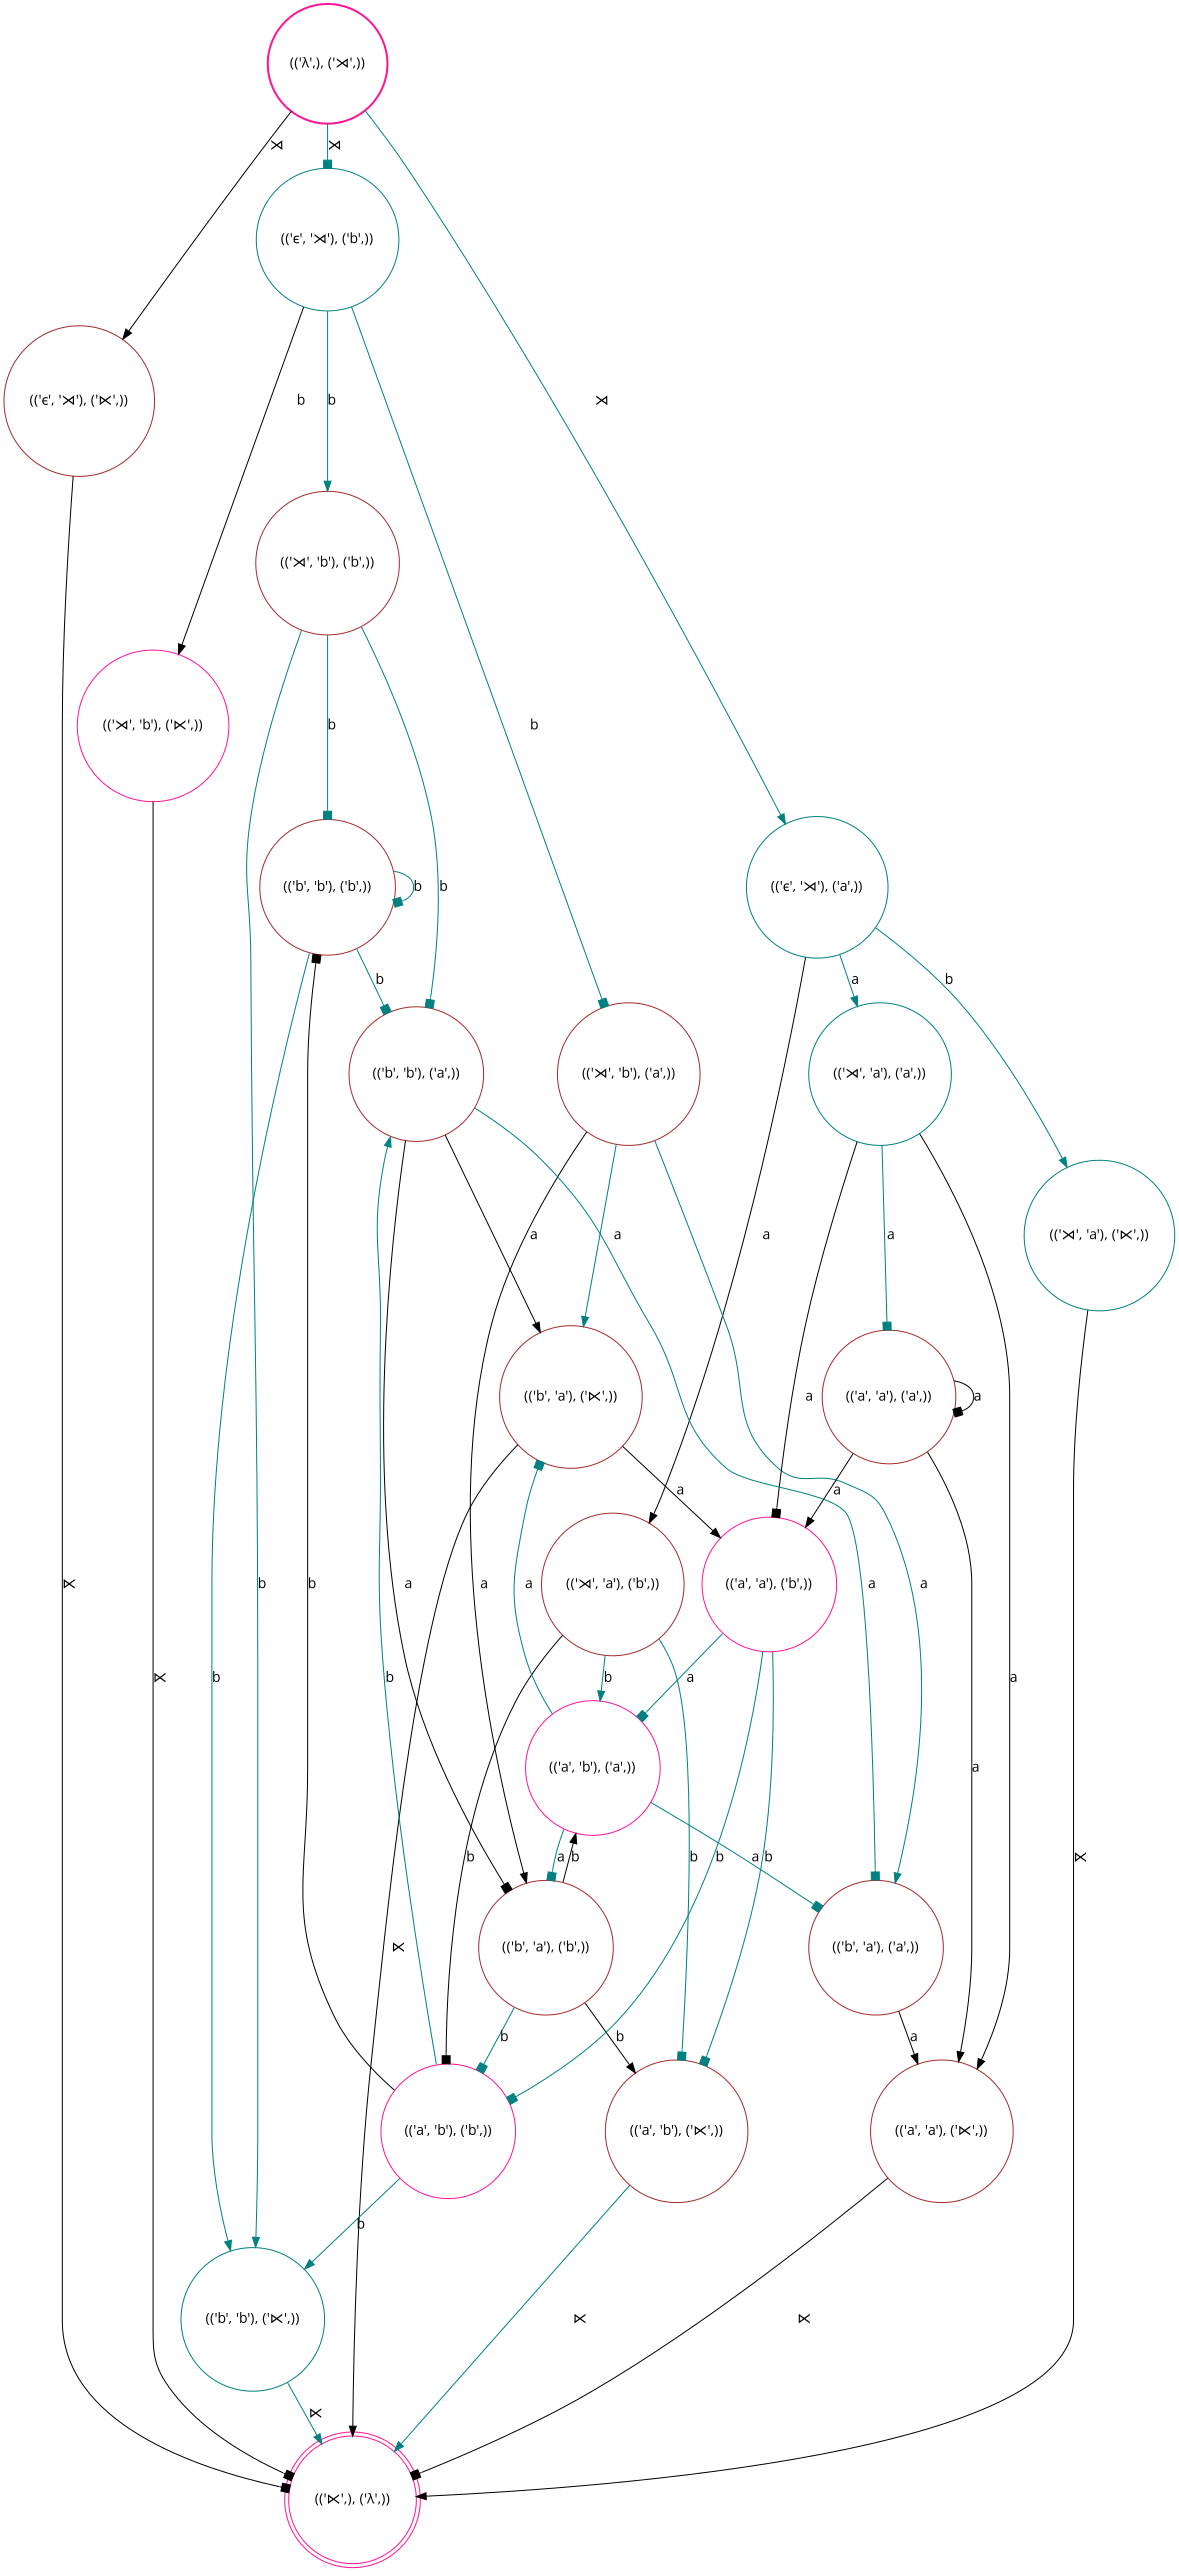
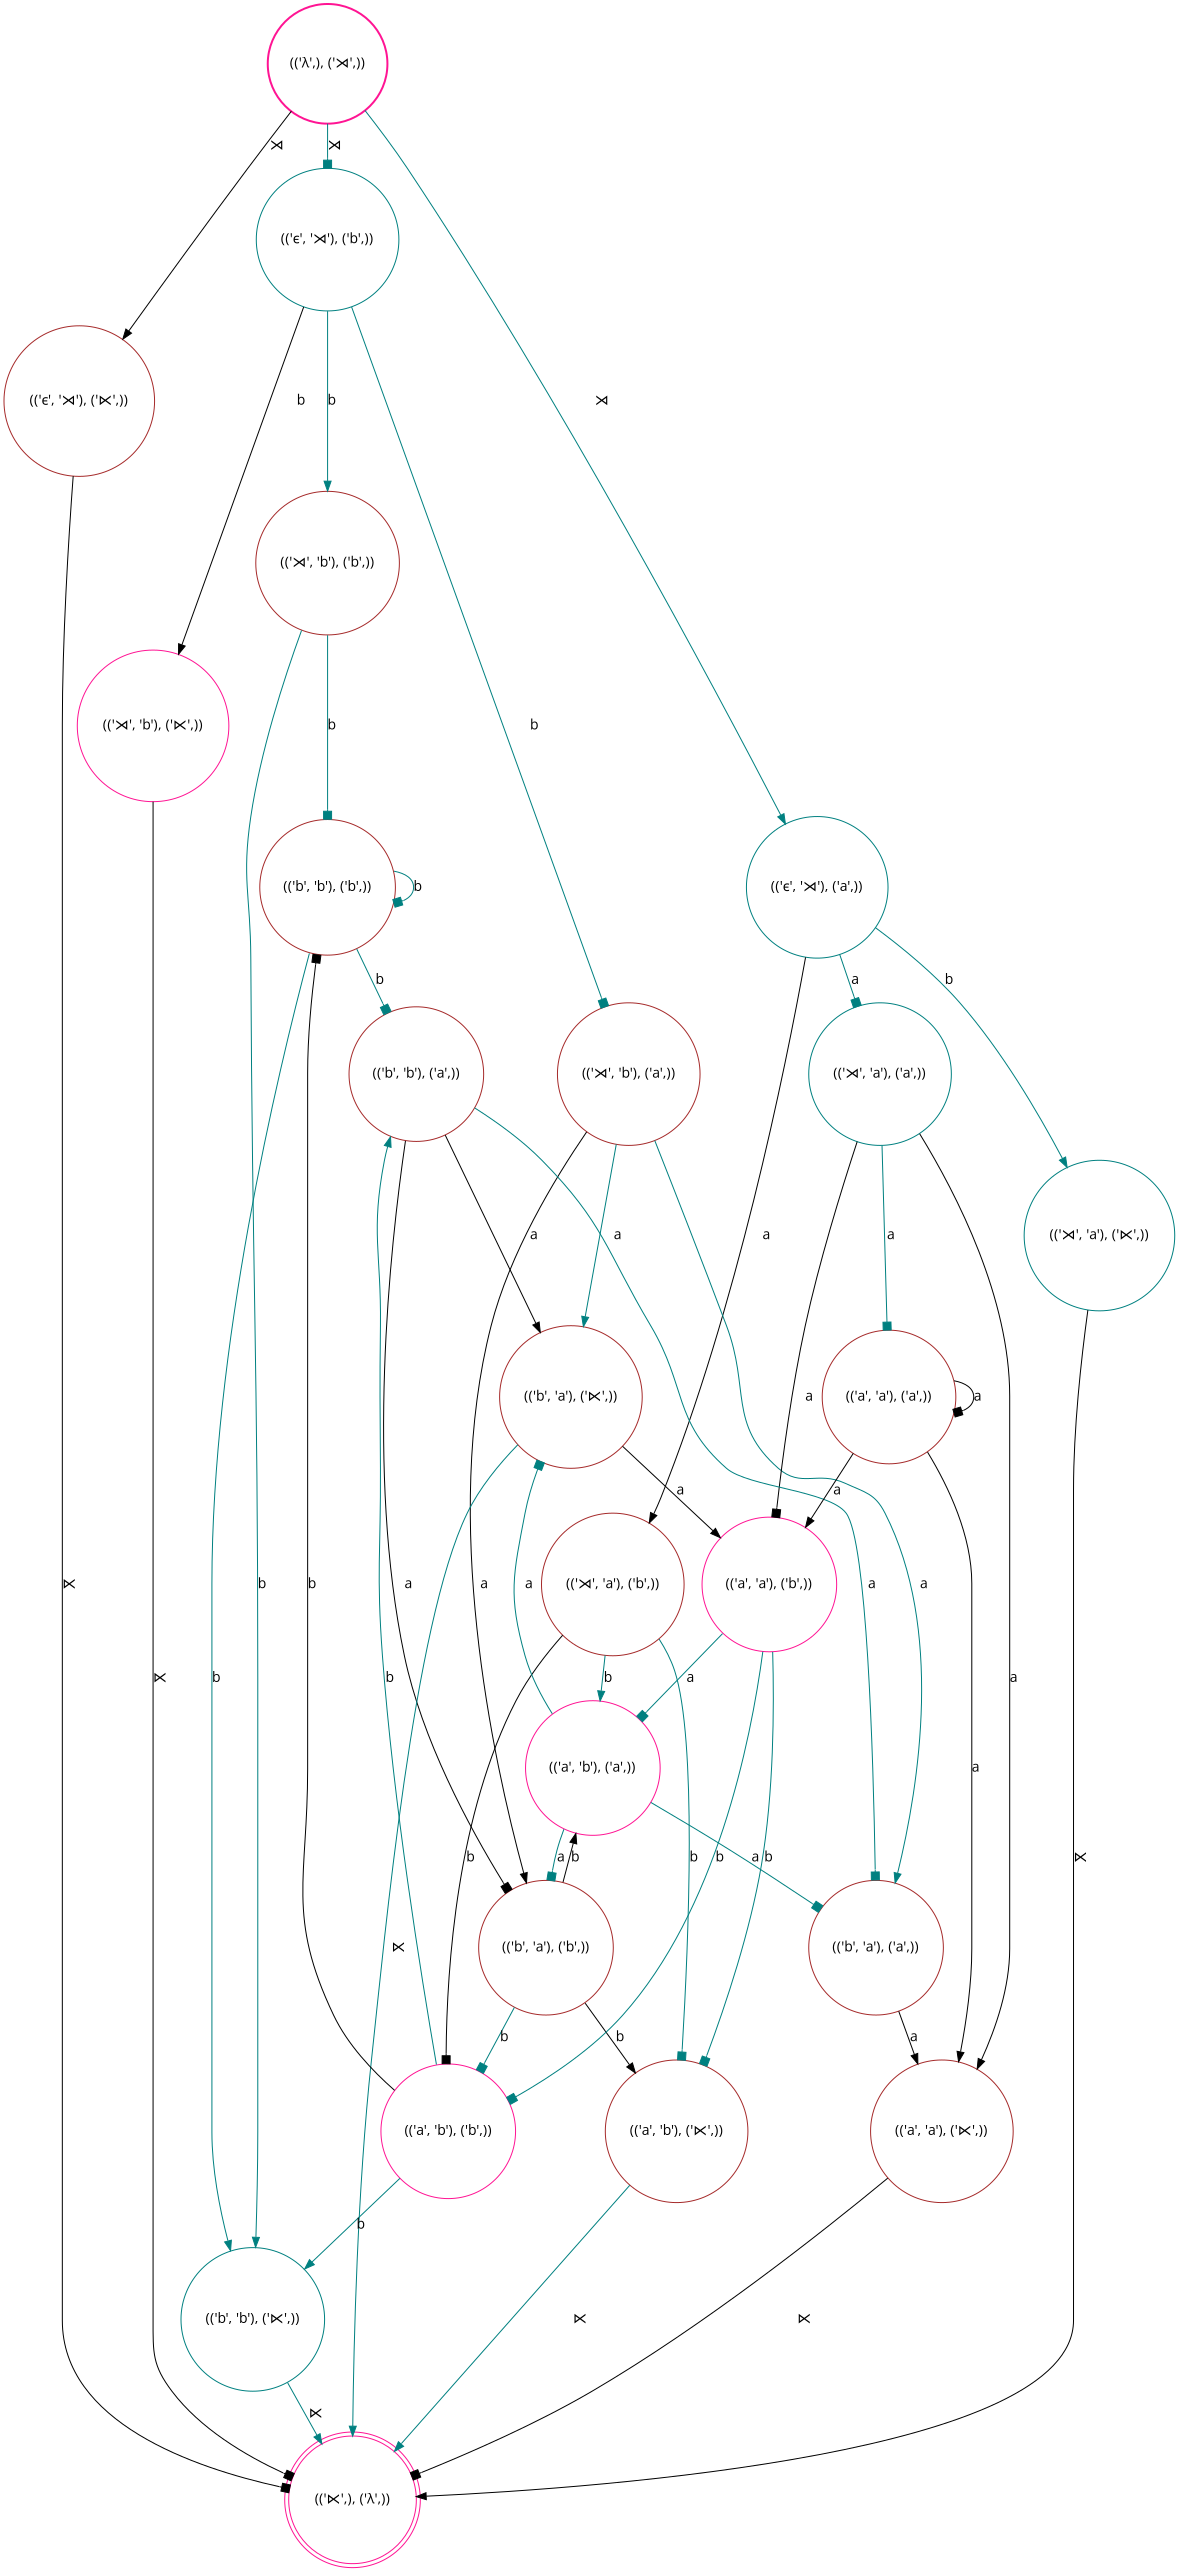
(429, 806) -> none
(847, 976) -> (847, 976)
(386, 1923) -> (386, 1923)
